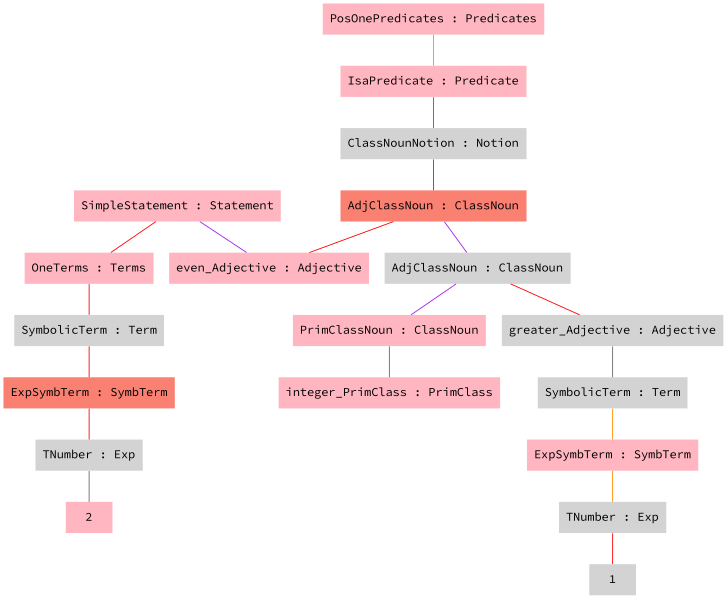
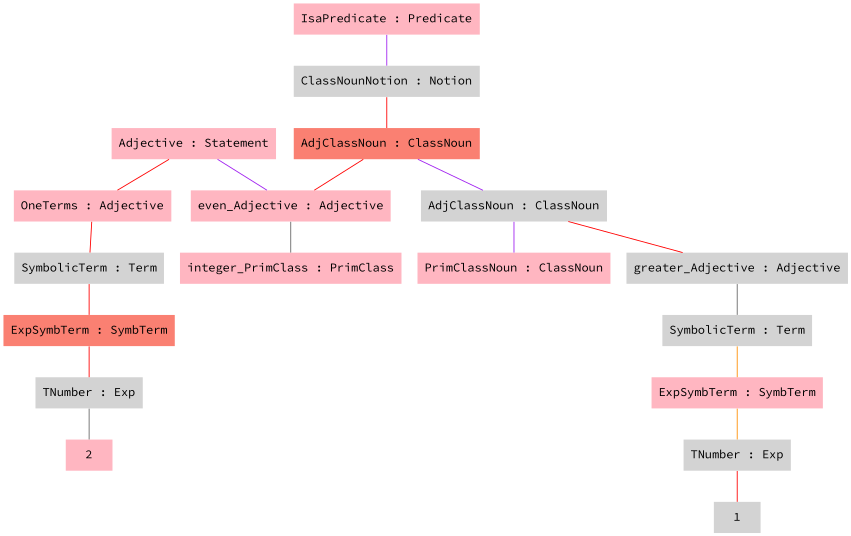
(434, 19) -> none
(177, 206) -> (194, 144)
(89, 268) -> (93, 206)
(389, 362) -> (291, 237)
